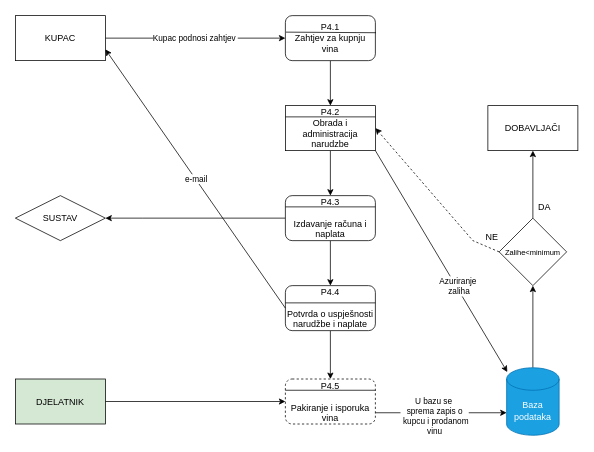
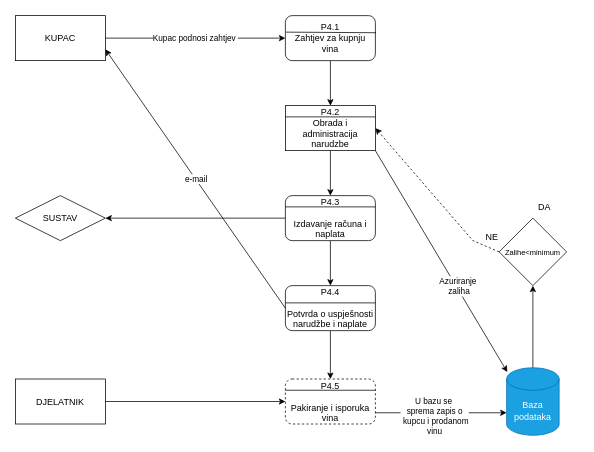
(533, 128) -> none
(533, 157) -> none
(60, 401) -> (60, 401)
